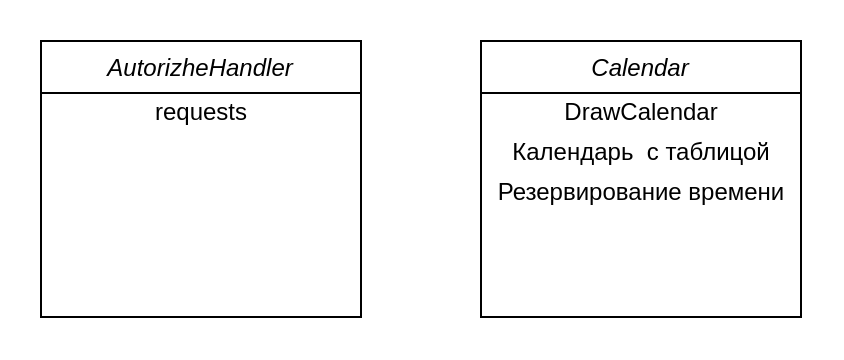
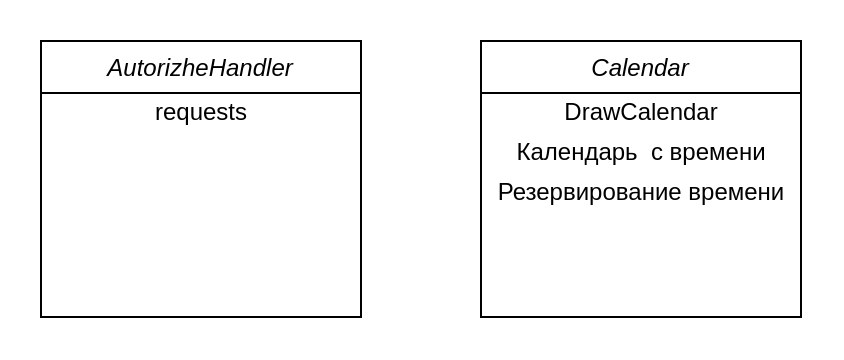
(642, 153) -> (642, 153)
